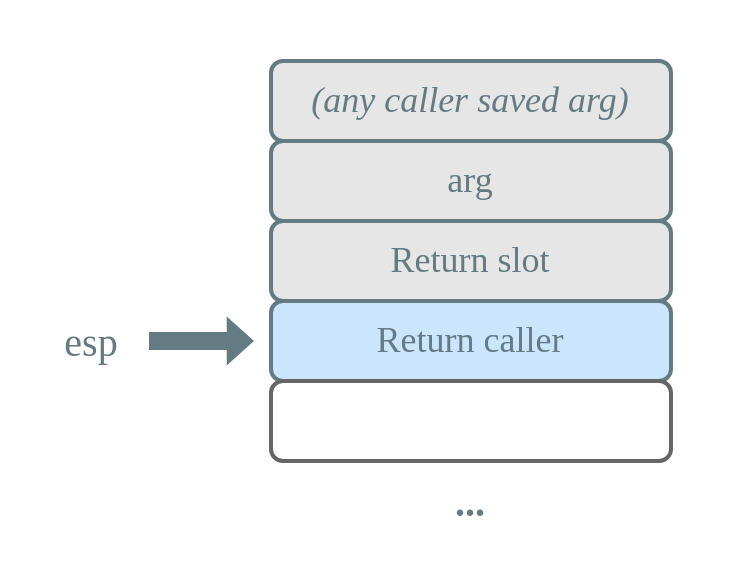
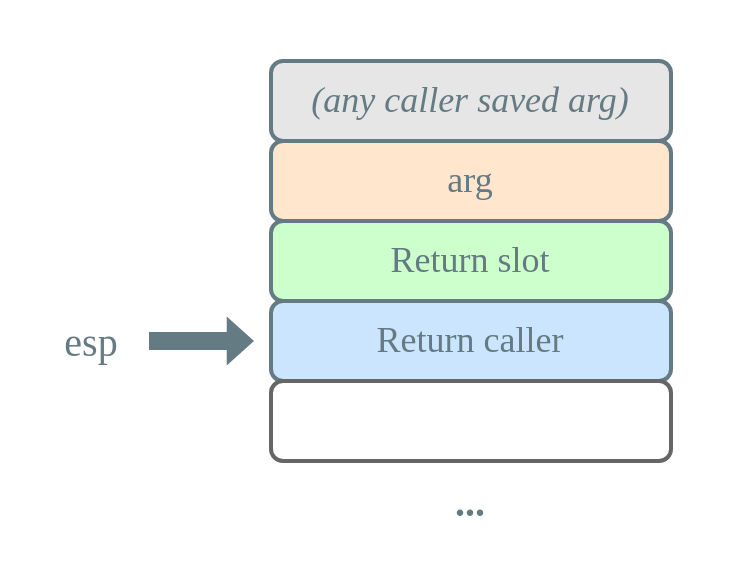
(471, 181) -> (471, 181)
(471, 261) -> (471, 261)
